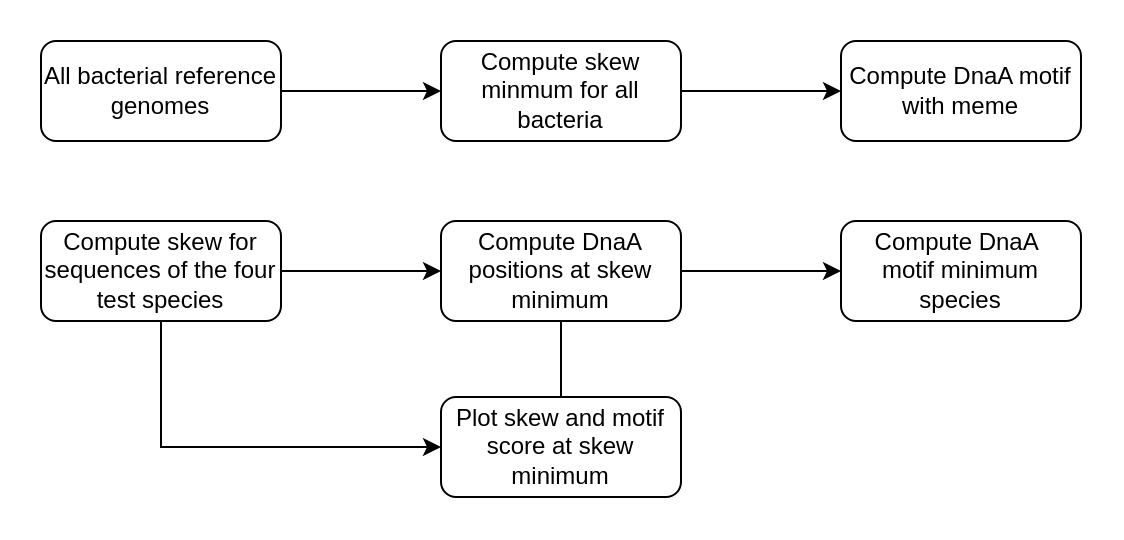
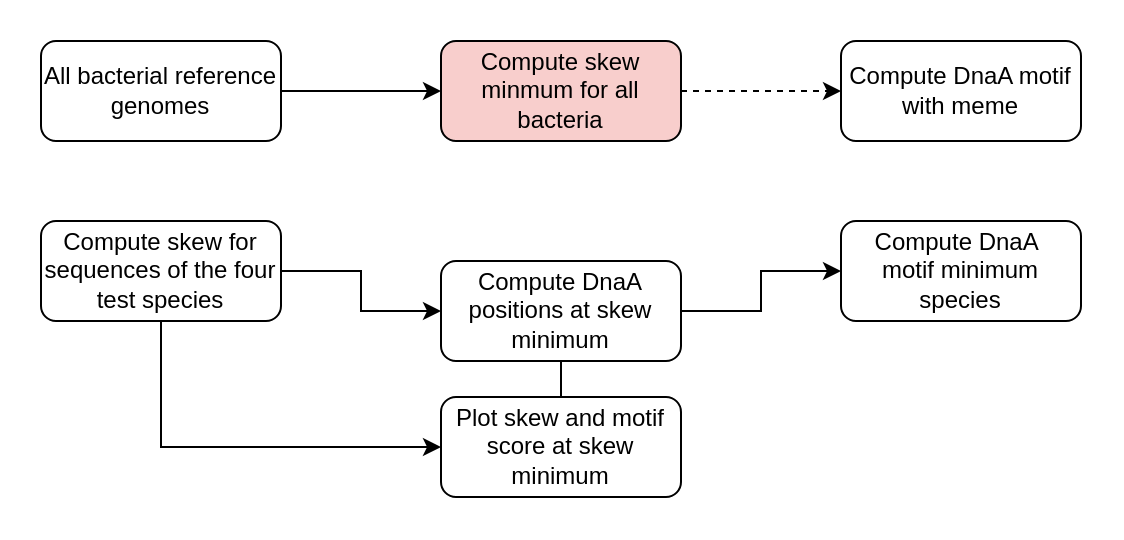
(561, 91) -> (561, 91)
(754, 91) -> (754, 91)
(561, 271) -> (561, 311)
